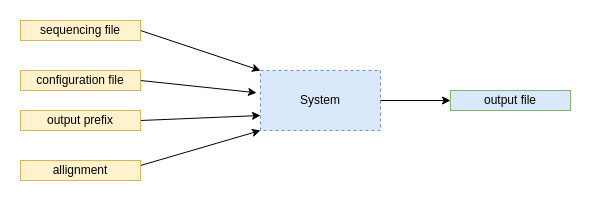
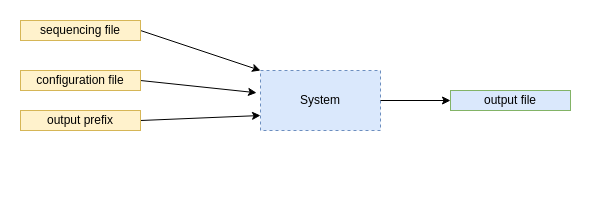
(197, 149) -> none
(81, 171) -> none
